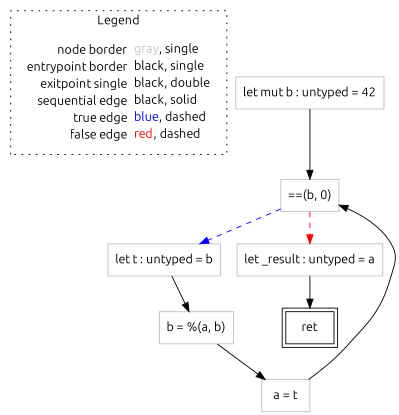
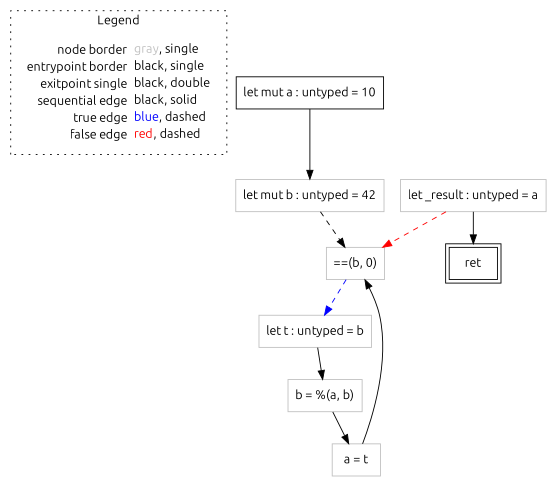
none -> (310, 93)
(310, 140) -> (330, 226)
(310, 223) -> (418, 227)
